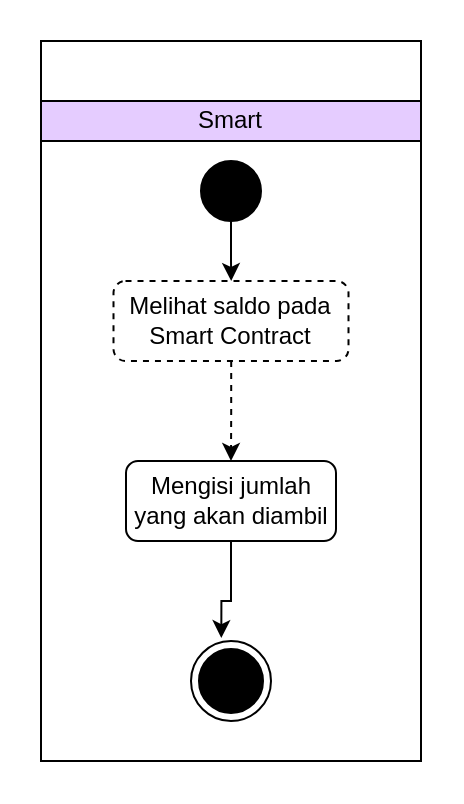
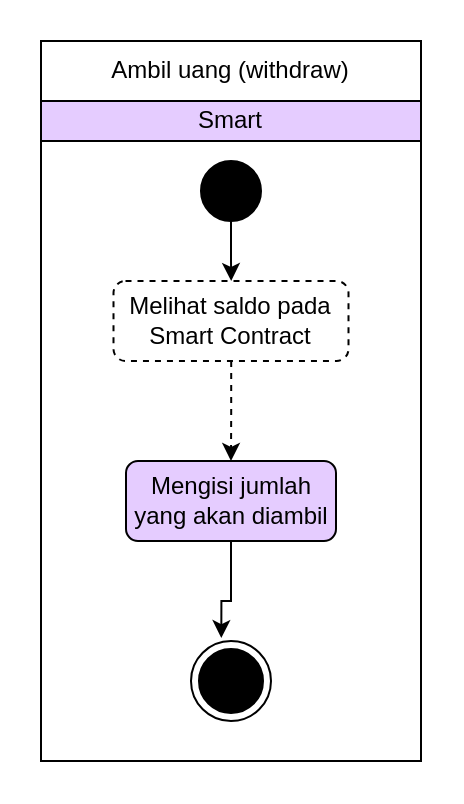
none -> (231, 71)
(231, 501) -> (231, 501)
